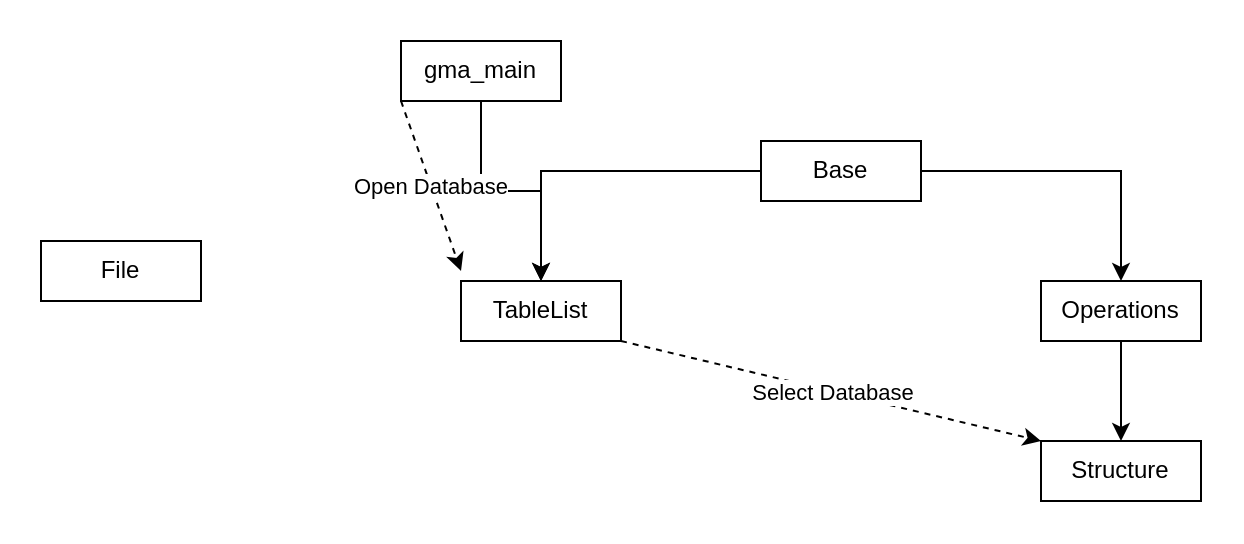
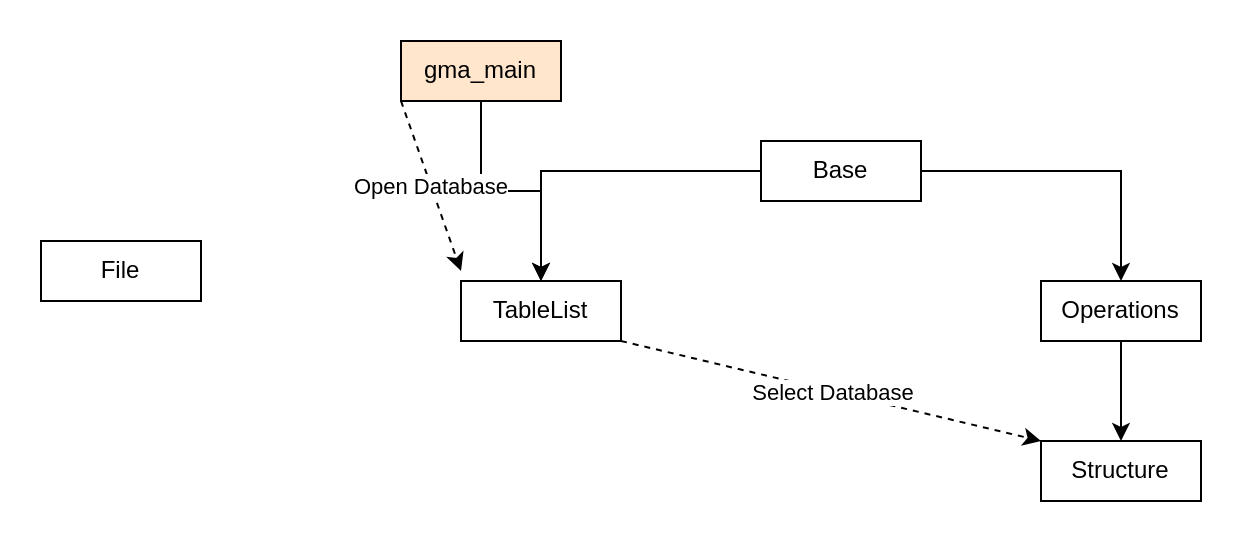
(481, 71) -> (481, 71)
